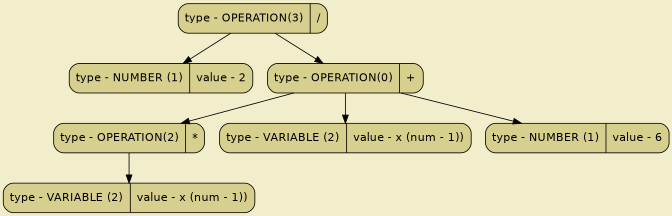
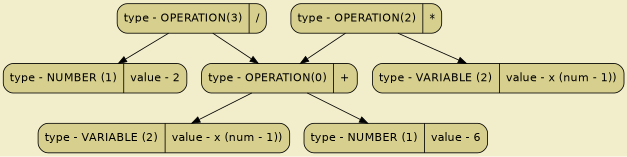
(241, 107) -> (326, 46)
